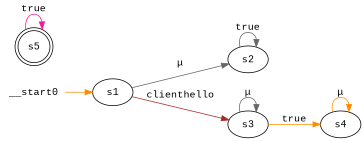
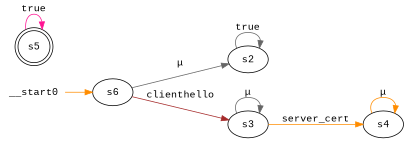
(113, 92) -> (113, 92)
(294, 119) -> (316, 119)
